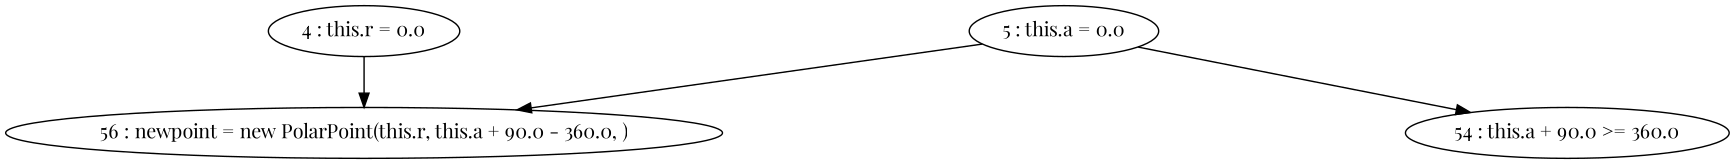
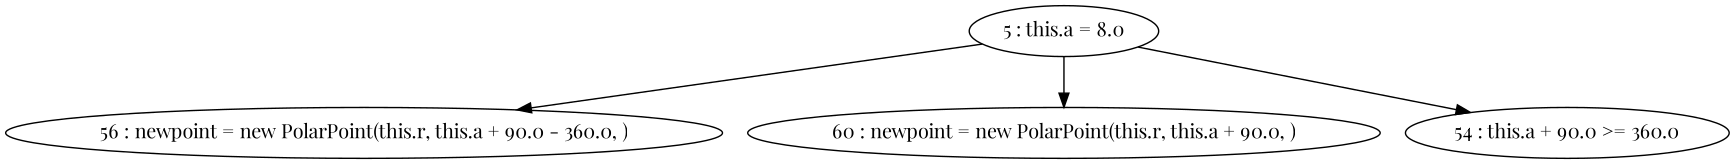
(364, 31) -> none
(1064, 31) -> (1064, 31)
none -> (1064, 133)
